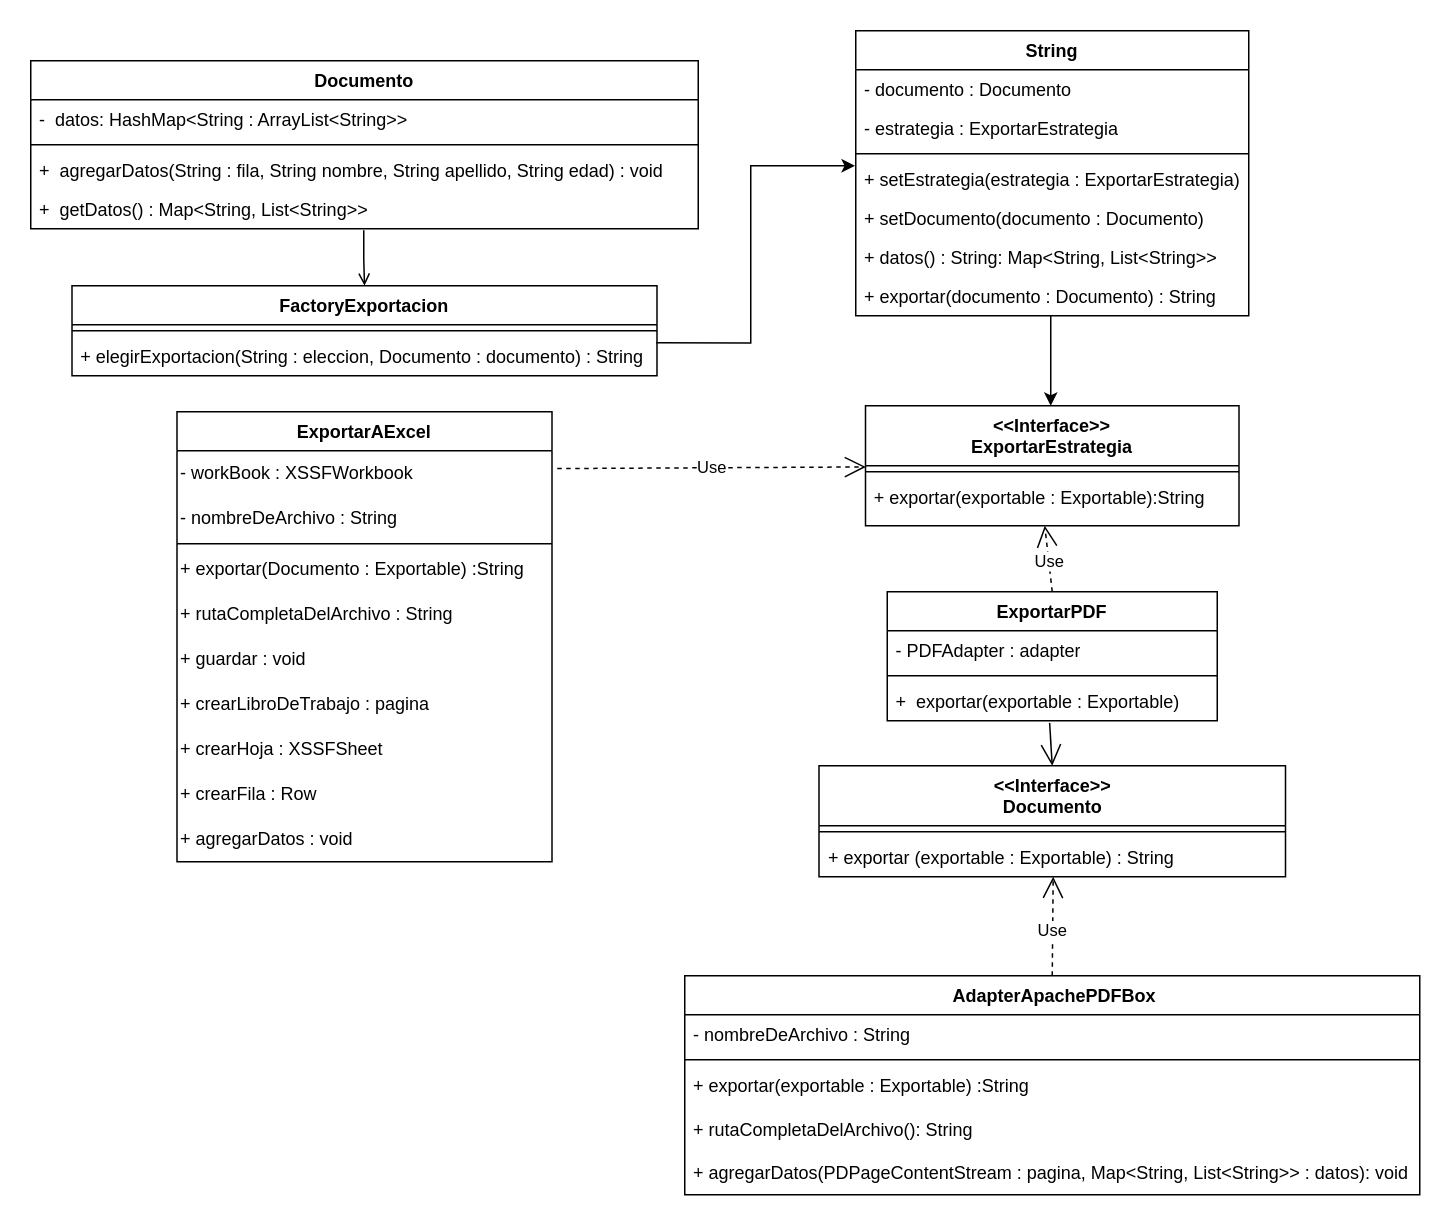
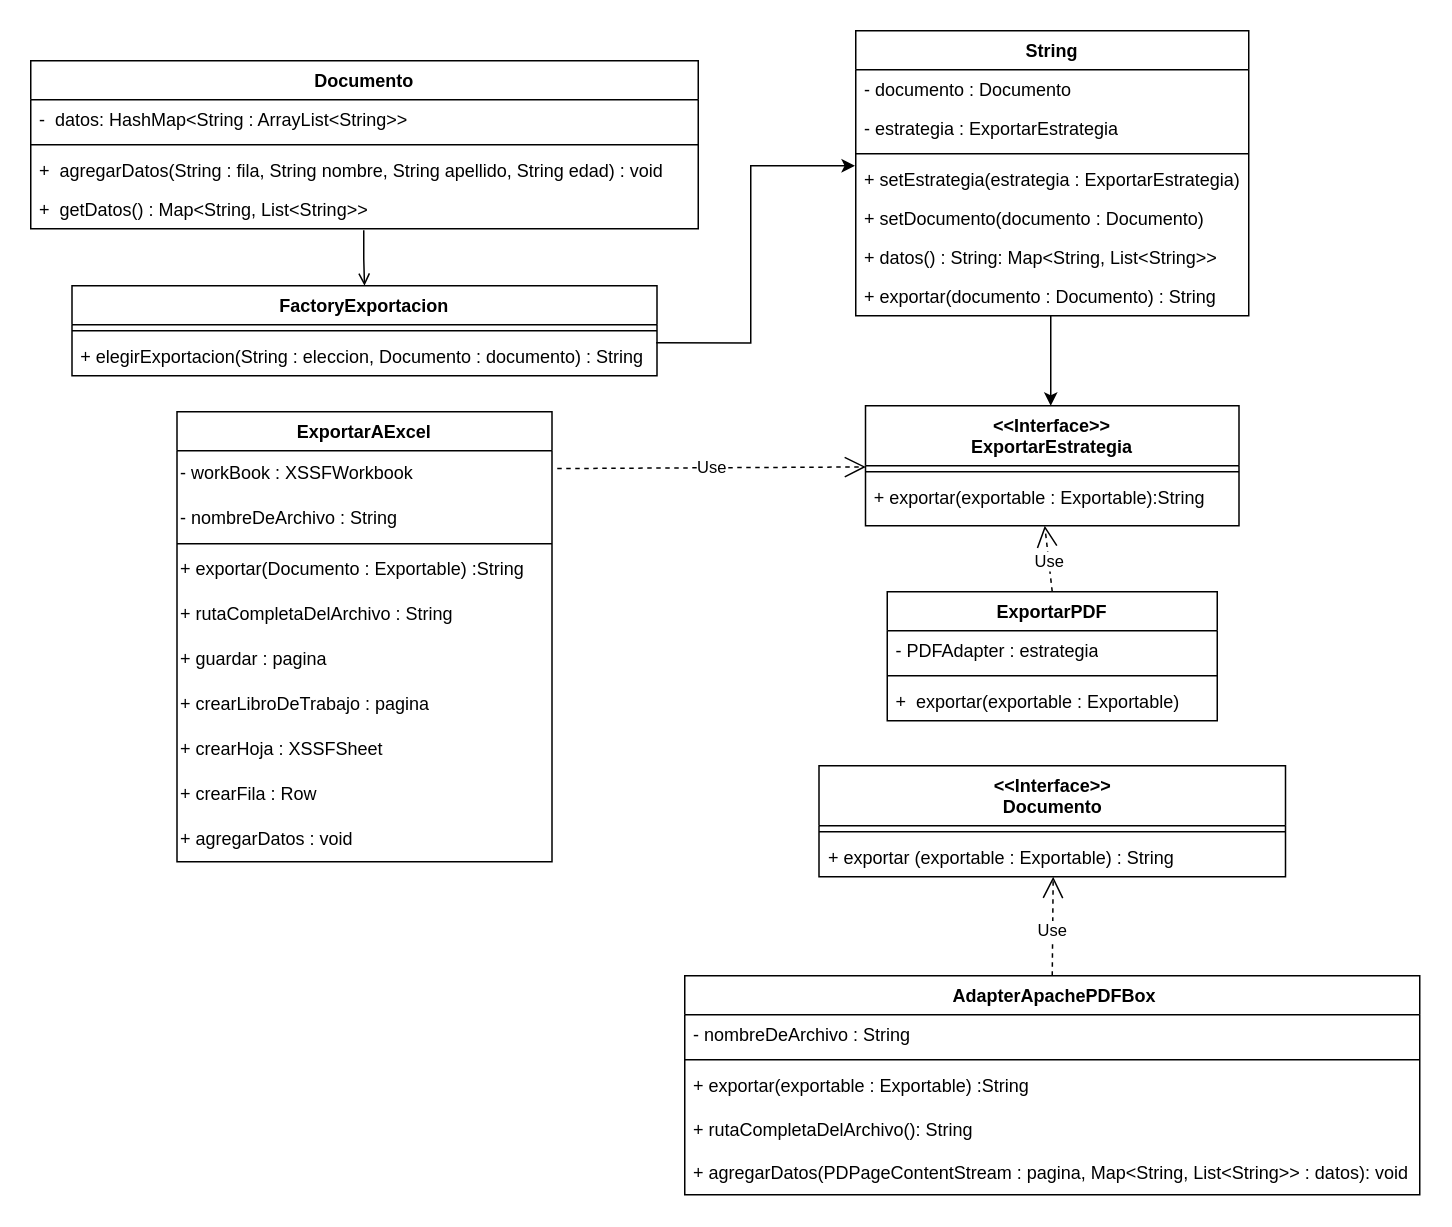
(998, 652) -> (1011, 652)
(250, 659) -> (260, 659)
(1051, 742) -> none
